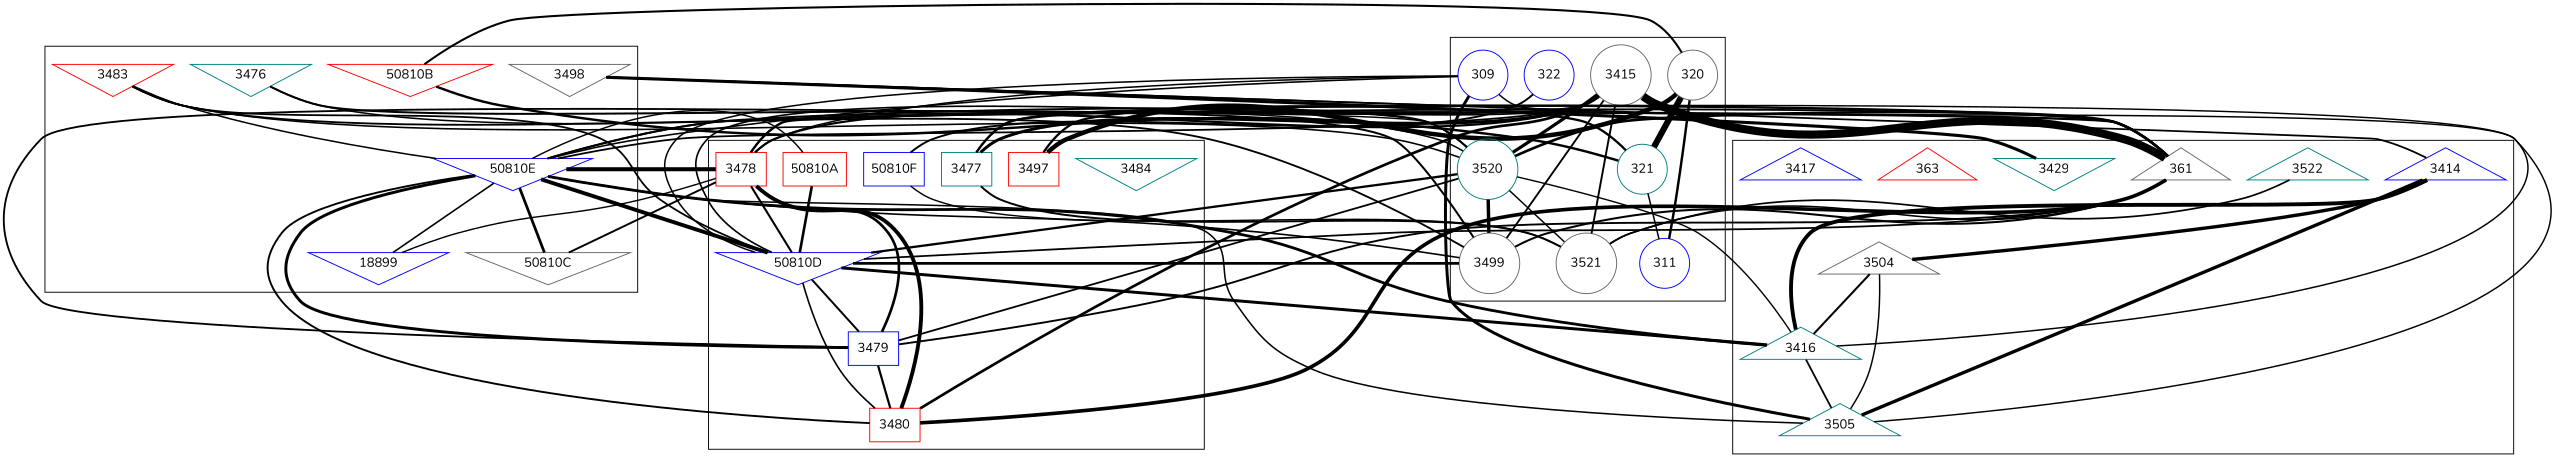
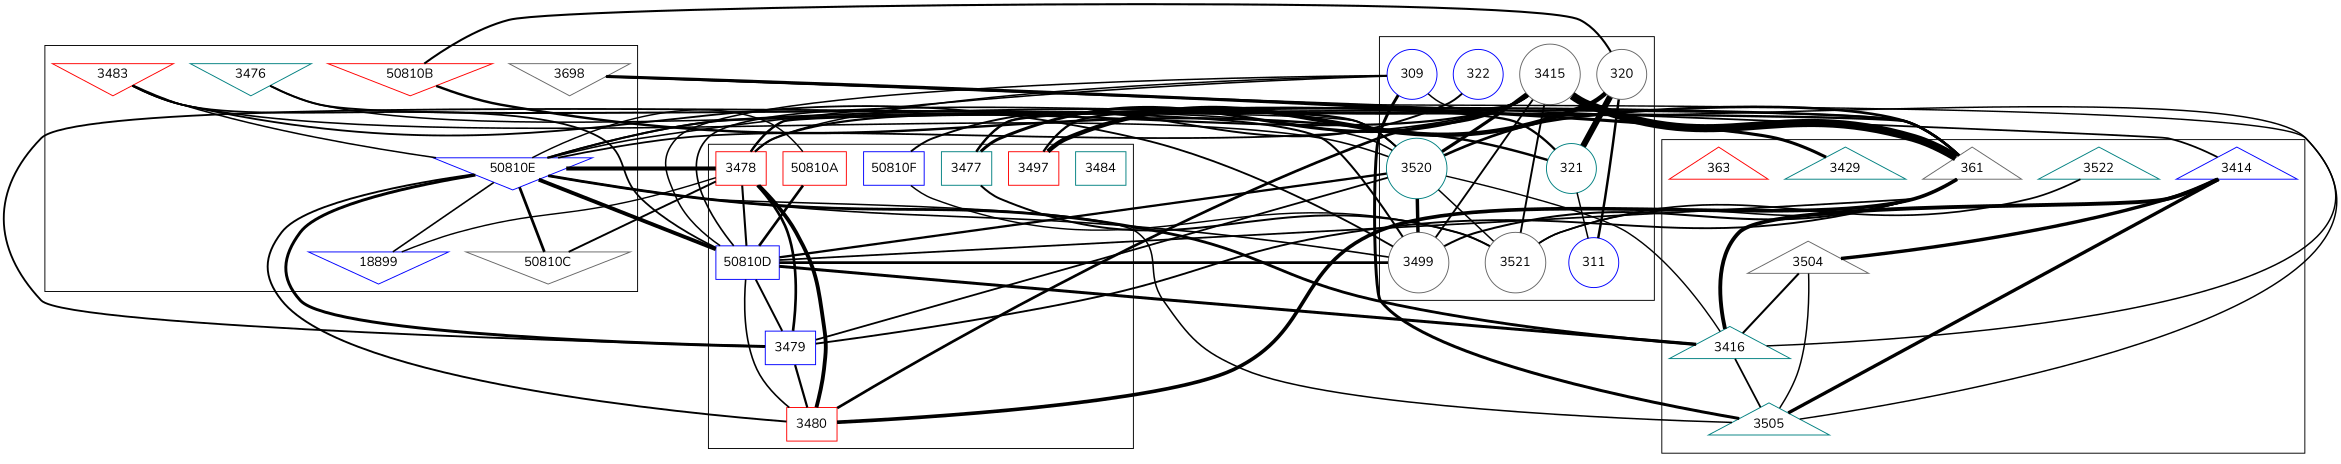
(570, 75) -> (570, 74)
(1136, 169) -> (1101, 169)
(1801, 169) -> none
(2054, 169) -> (1845, 169)
(798, 263) -> (748, 263)
